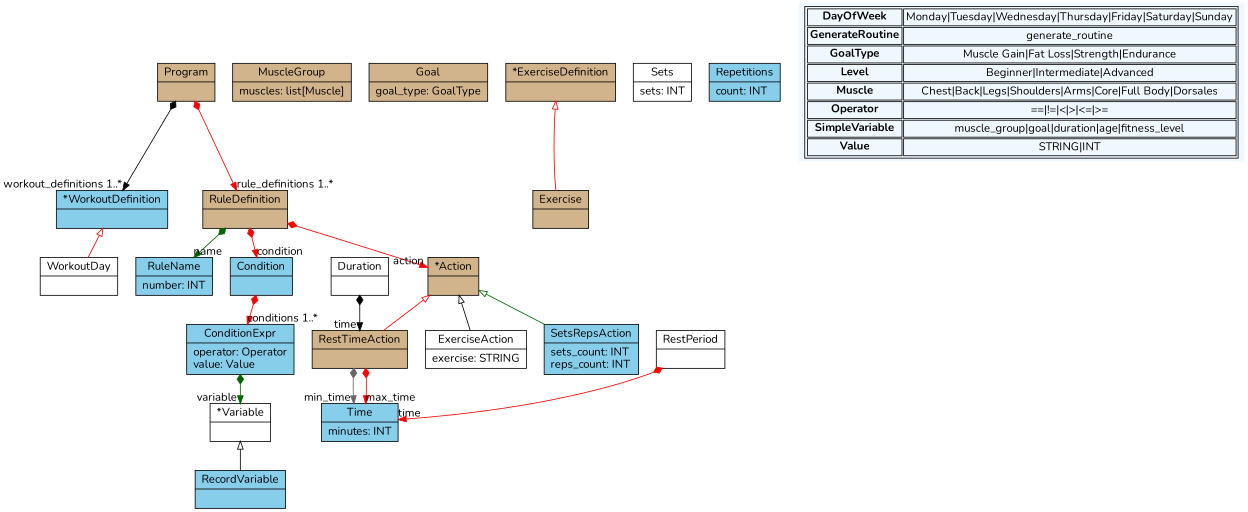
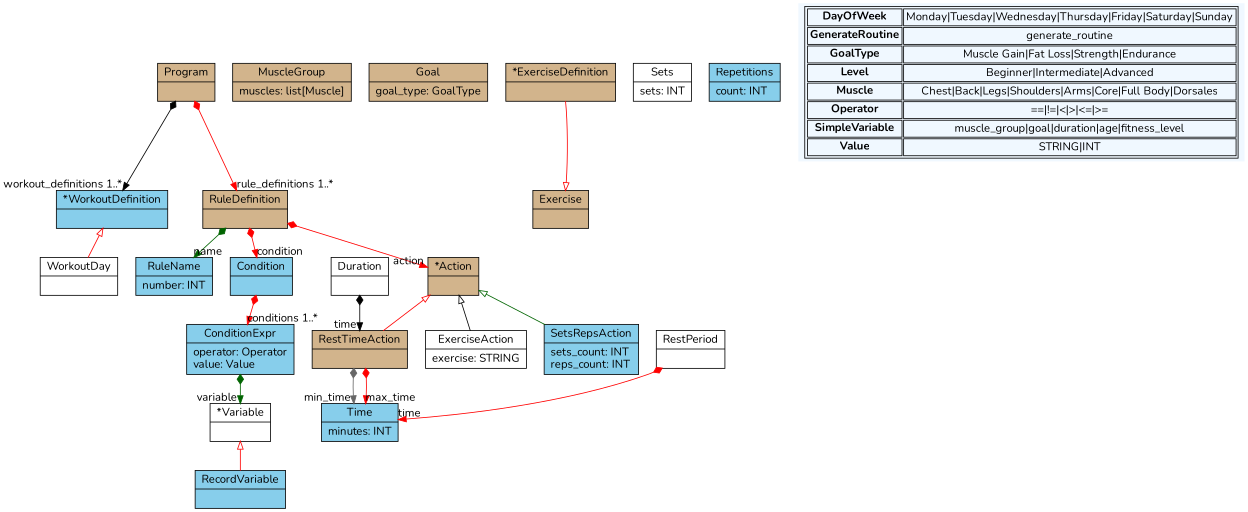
(554, 150) -> (567, 142)
(240, 460) -> (240, 460)
